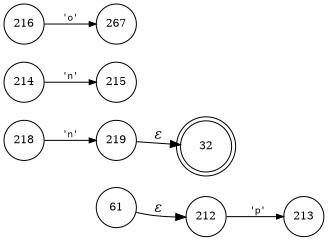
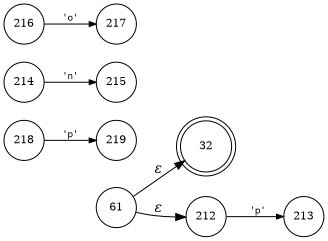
(116, 24) -> (116, 24)
(70, 134) -> (70, 134)
(153, 143) -> (155, 181)
